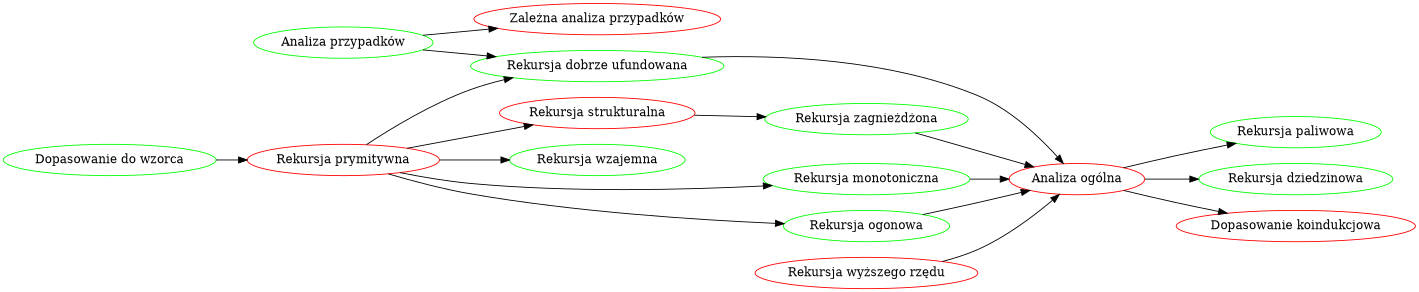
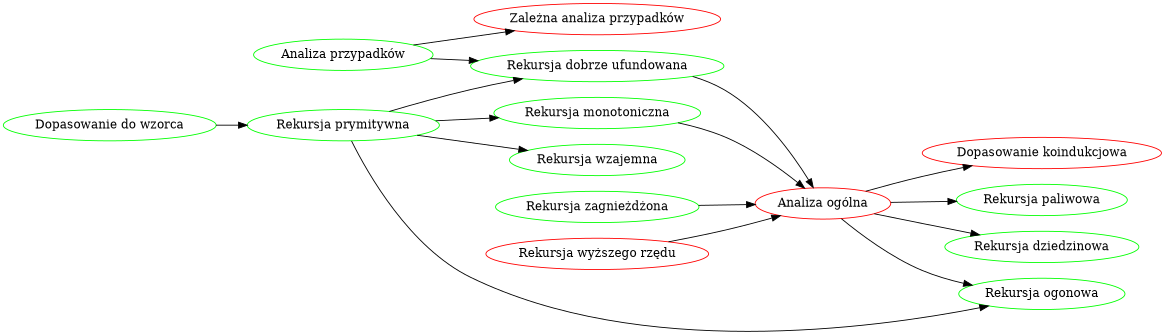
(597, 113) -> none
(343, 160) -> (343, 125)
(972, 204) -> (898, 259)
